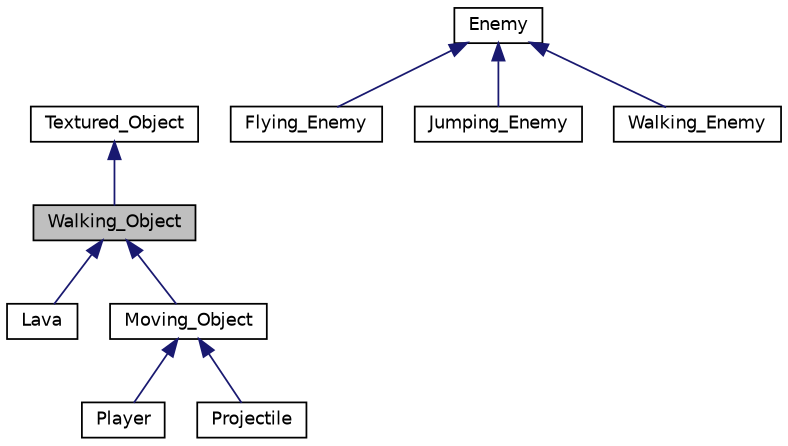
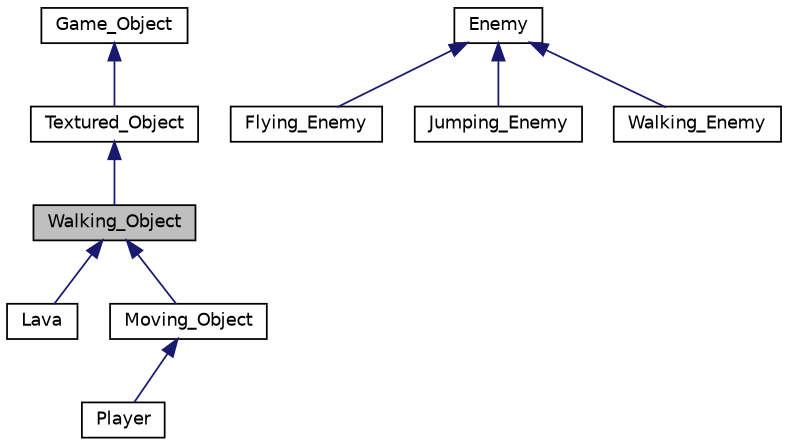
none -> (114, 26)
(252, 420) -> none
